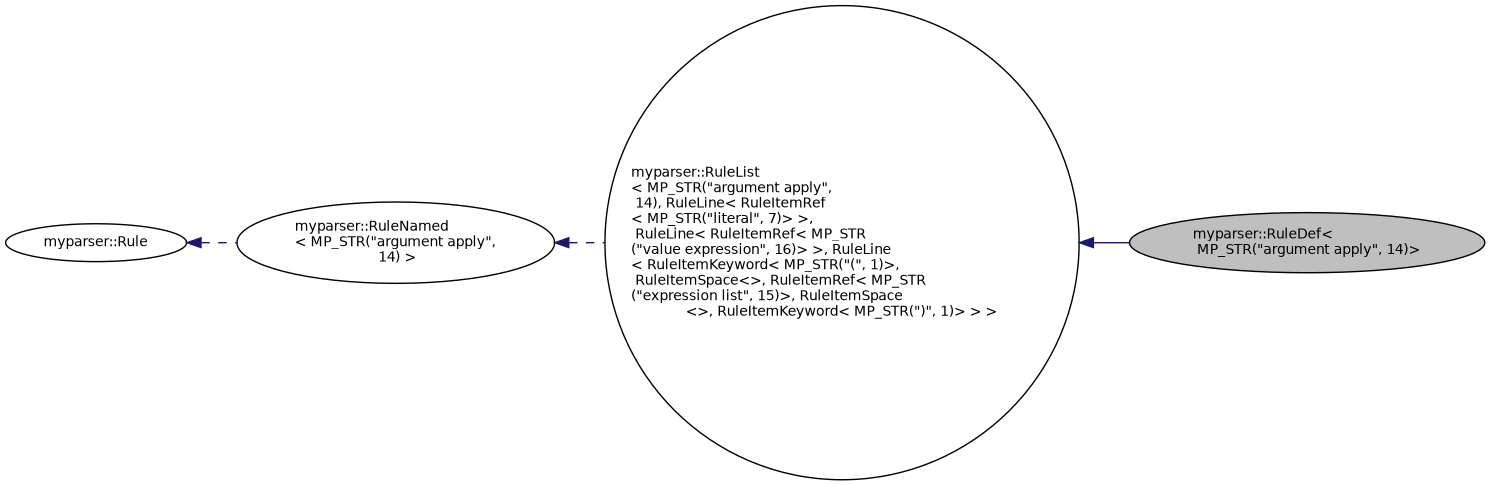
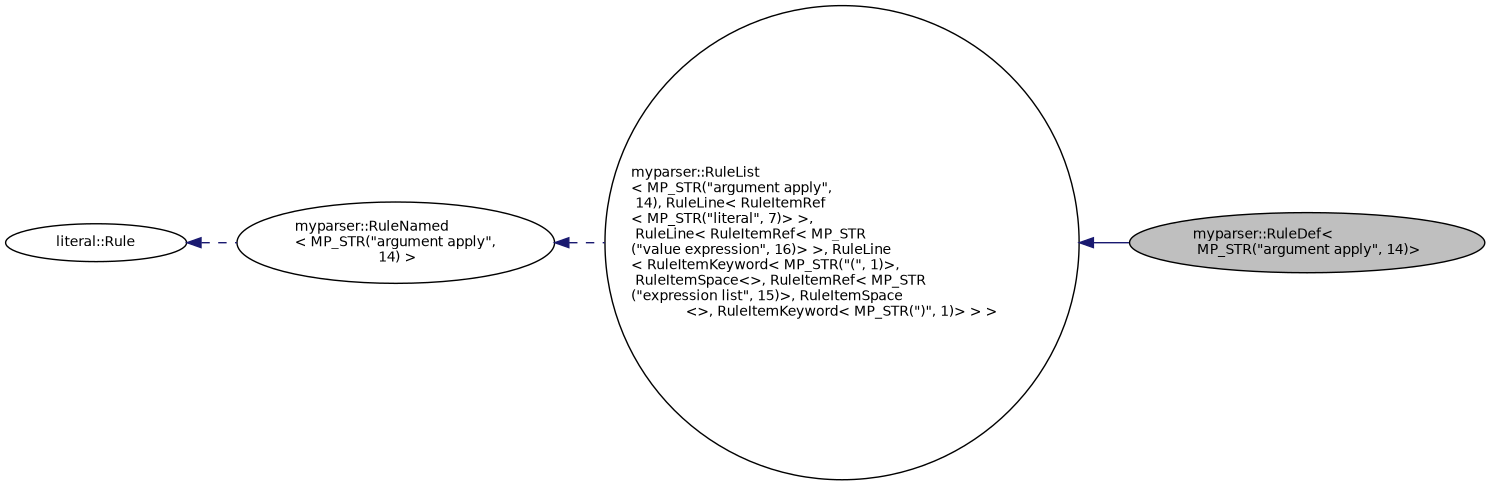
(96, 243) -> (96, 243)
